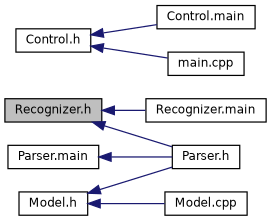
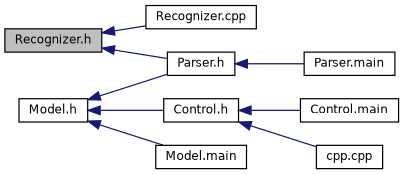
(206, 64) -> (350, 157)
none -> (132, 110)
(206, 110) -> (201, 17)
(142, 157) -> (276, 64)
(206, 204) -> (201, 157)
